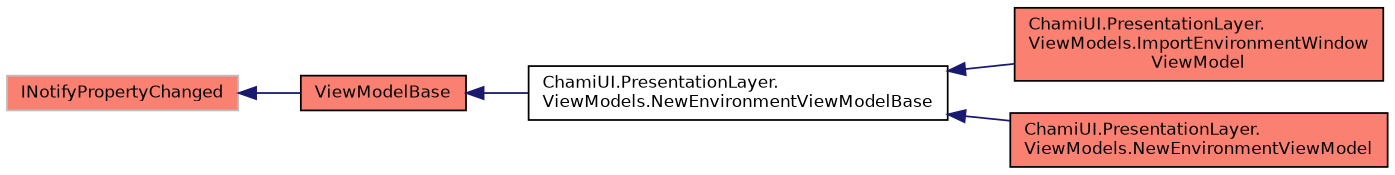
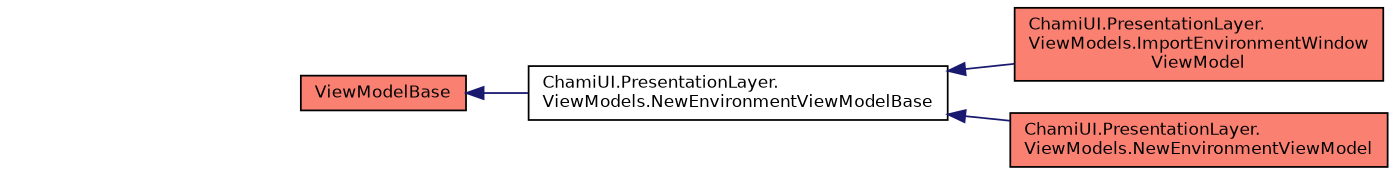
(123, 93) -> none
